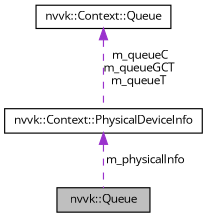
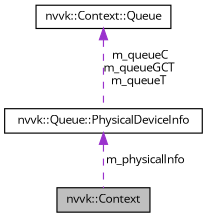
(103, 121) -> (103, 121)
(103, 200) -> (103, 200)
